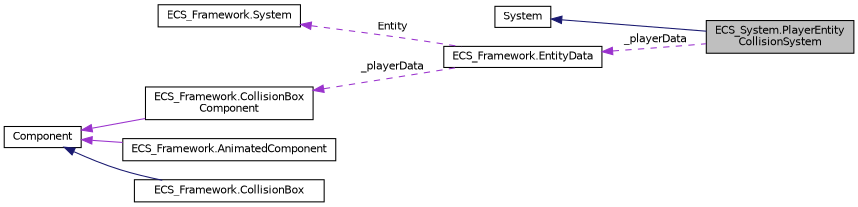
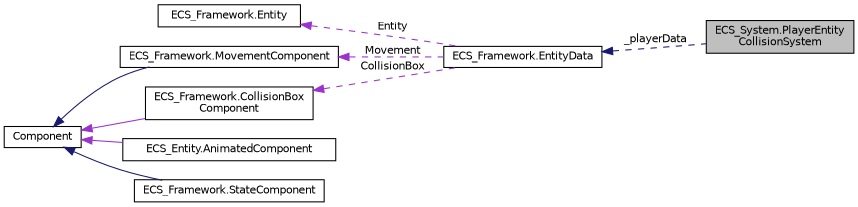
(229, 16) -> (229, 16)
(523, 17) -> none
(659, 48) -> (659, 48)
none -> (229, 57)
(391, 67) -> (391, 67)
(229, 150) -> (229, 150)
(229, 191) -> (229, 191)
